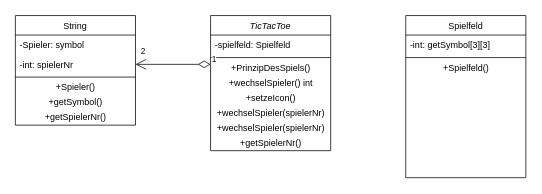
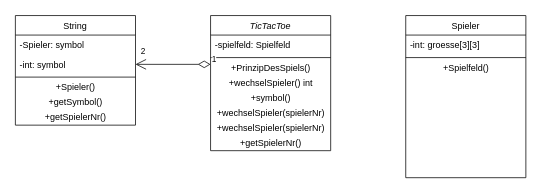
(465, 26) -> (465, 26)
(458, 45) -> (454, 45)
(51, 65) -> (45, 65)
(271, 98) -> (271, 98)
